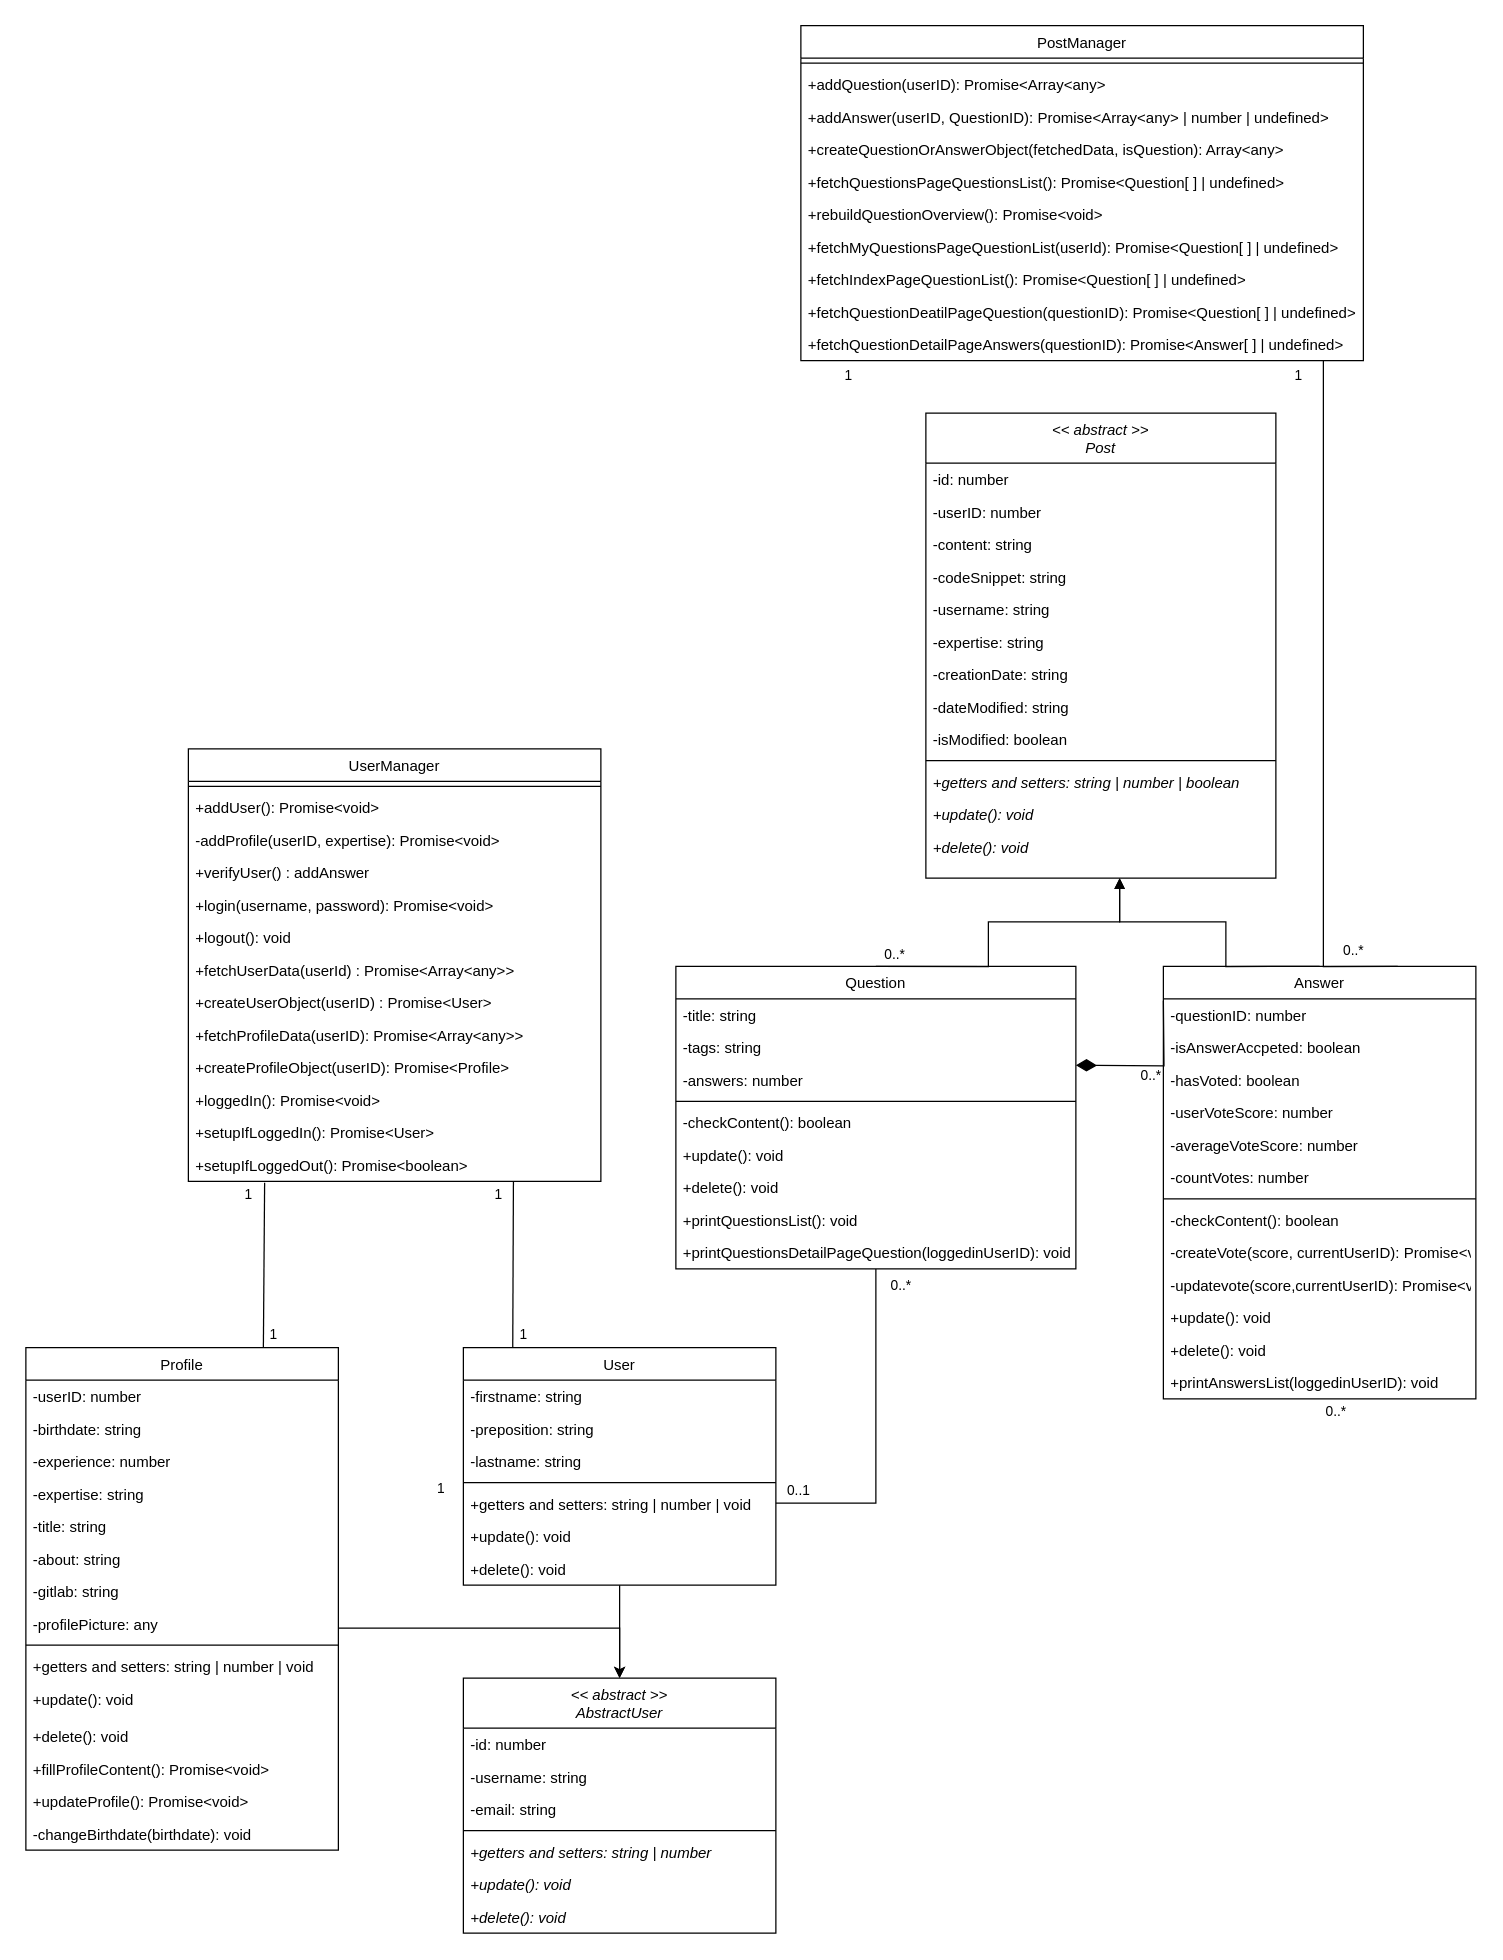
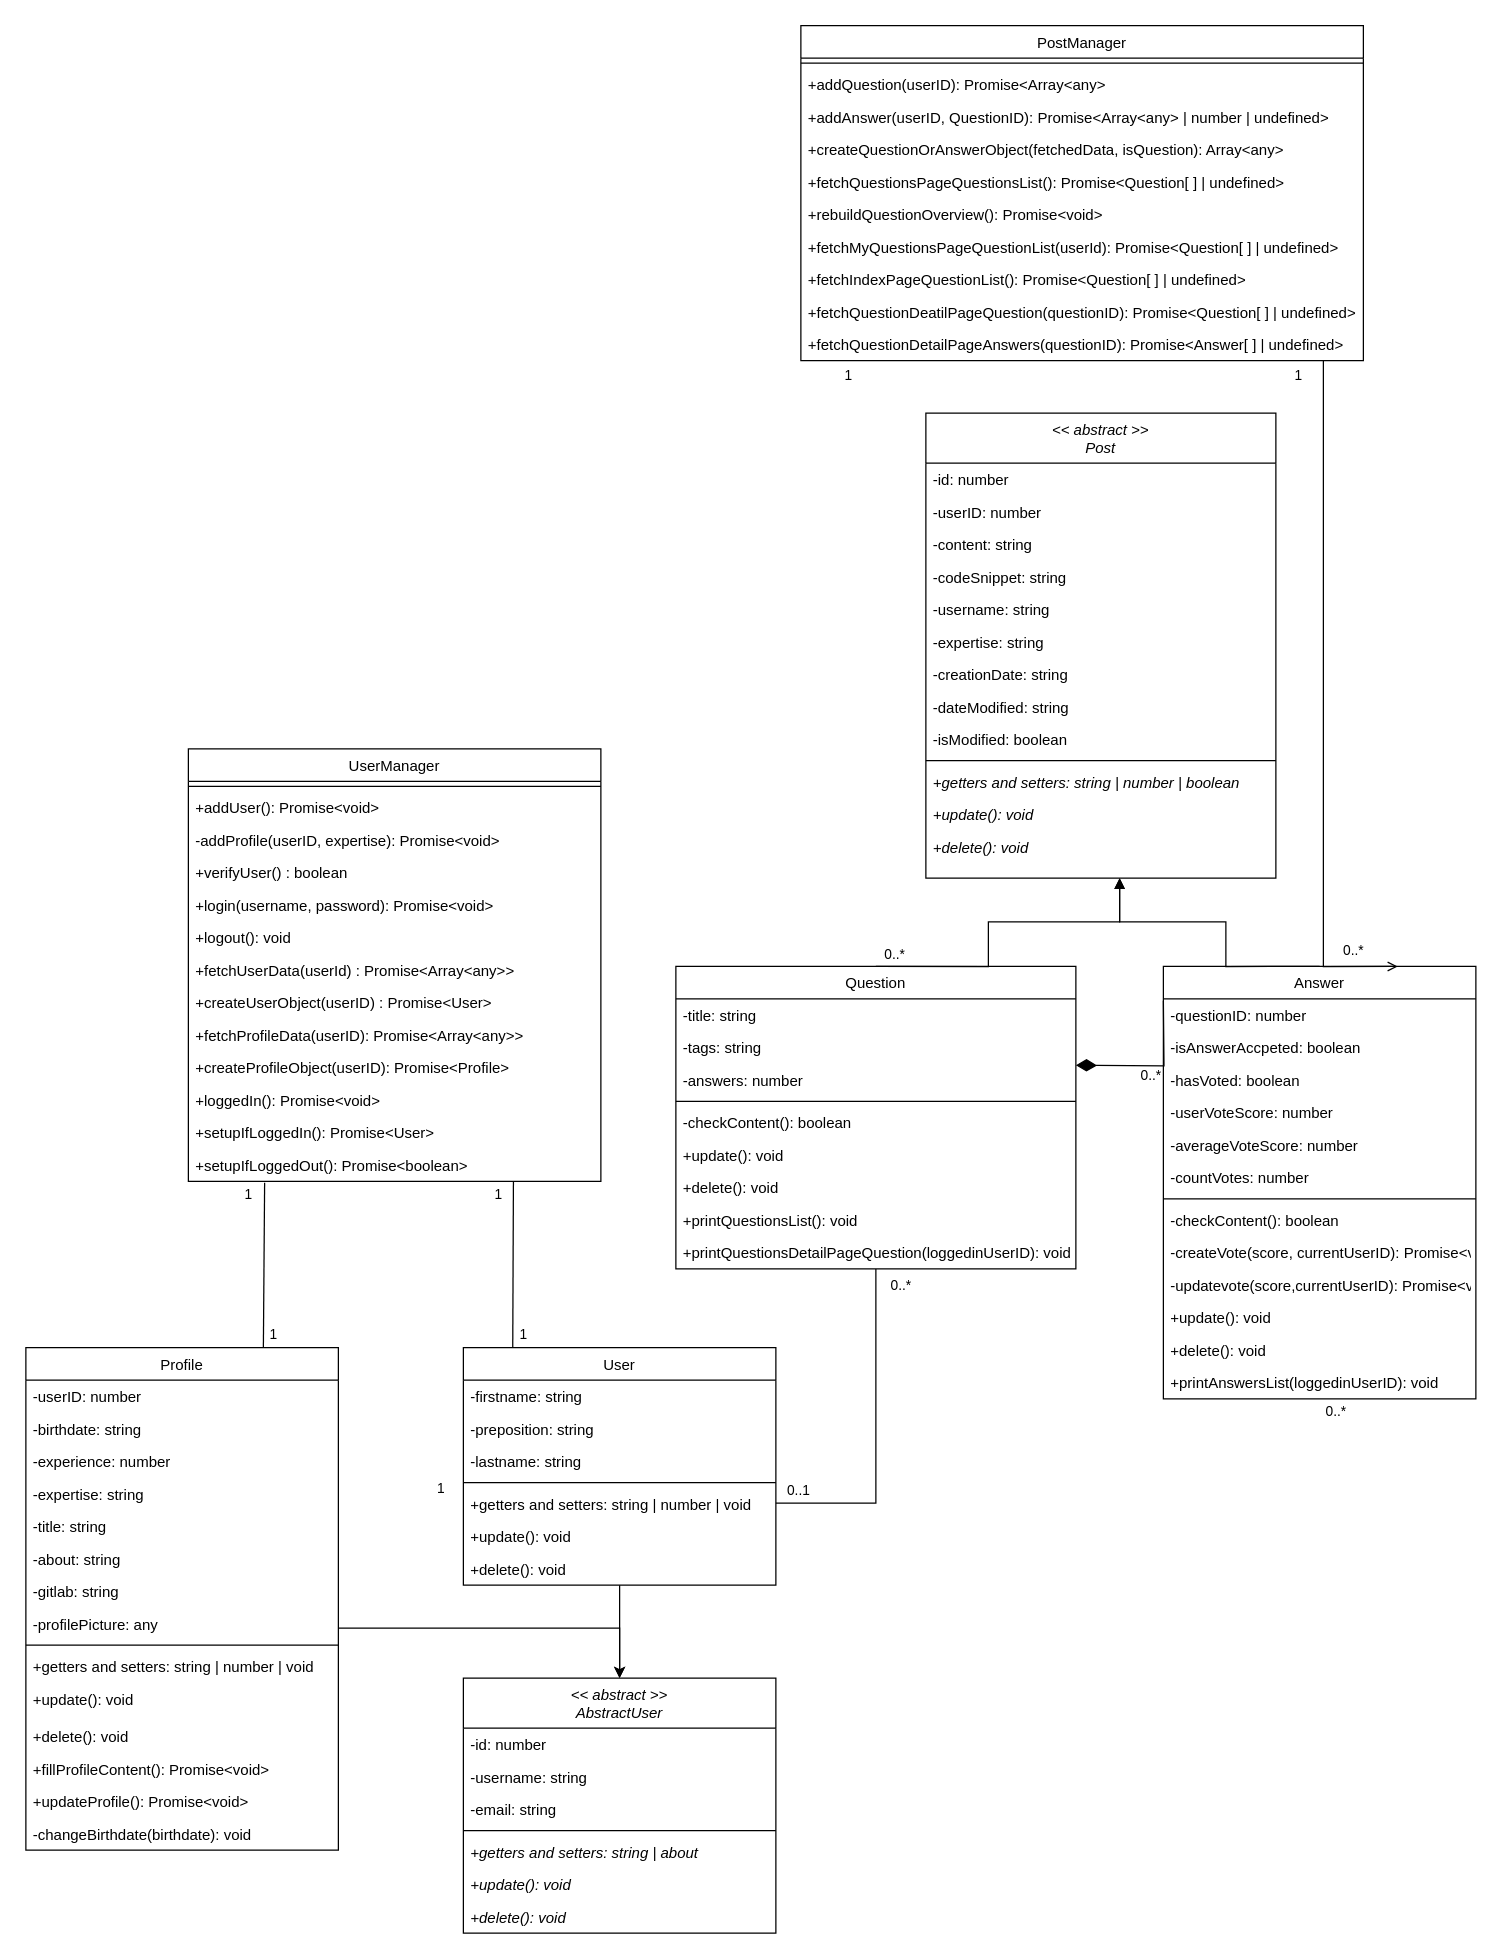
(294, 873) -> (284, 873)
(1392, 966) -> (1392, 966)
(610, 1853) -> (606, 1853)
